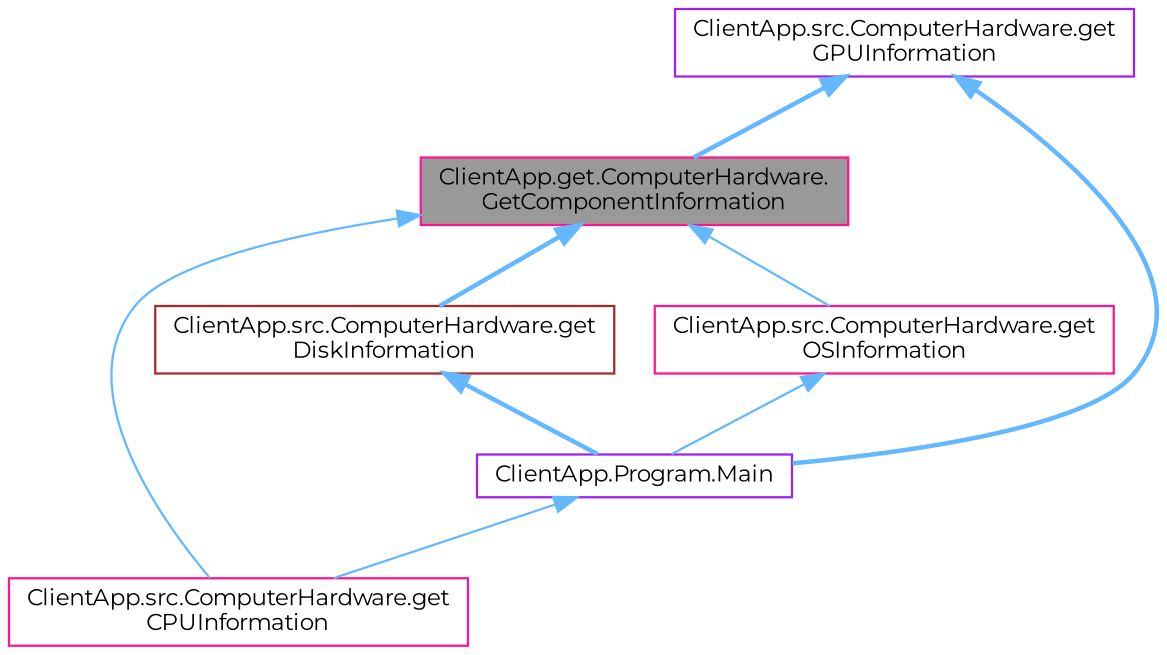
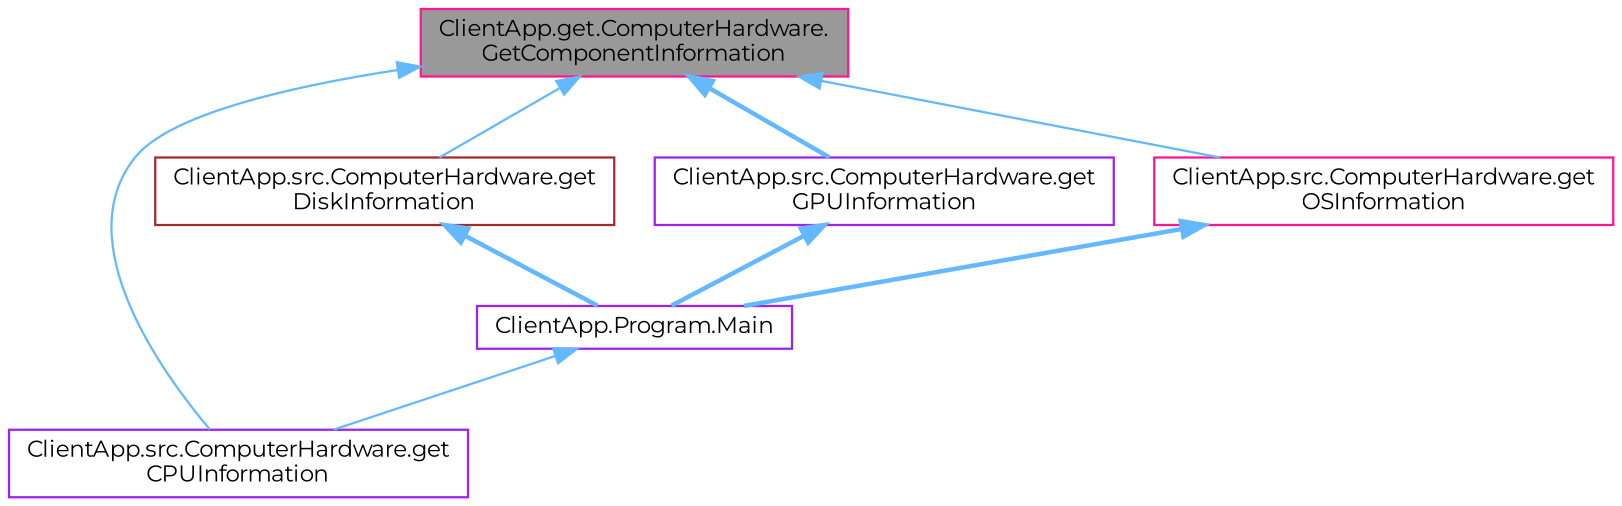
(759, 122) -> (770, 123)
(499, 271) -> (499, 123)
(738, 419) -> (963, 267)
(238, 612) -> (238, 464)
